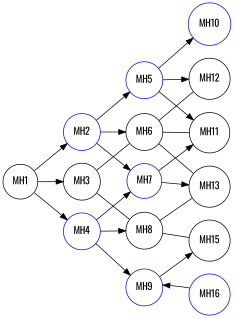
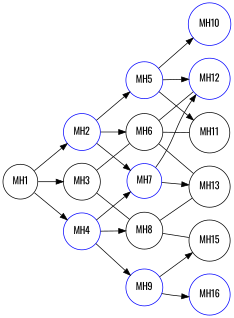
(210, 79) -> (210, 79)
(172, 161) -> (173, 138)
(180, 287) -> (172, 295)
